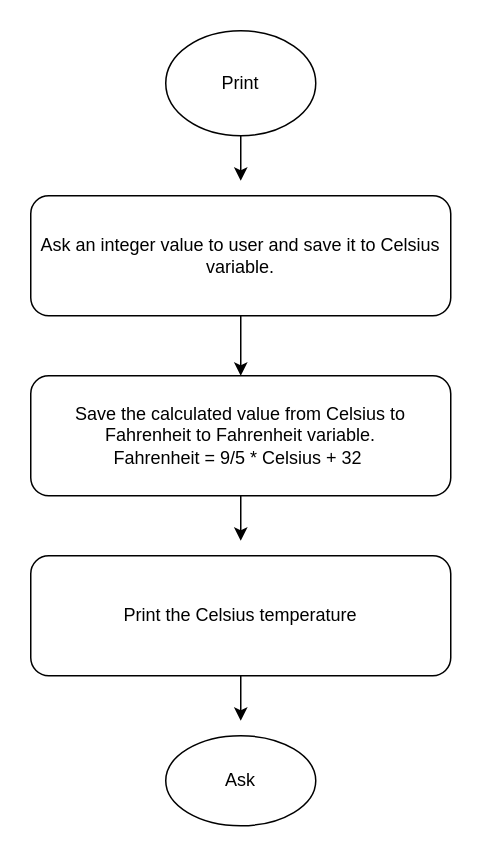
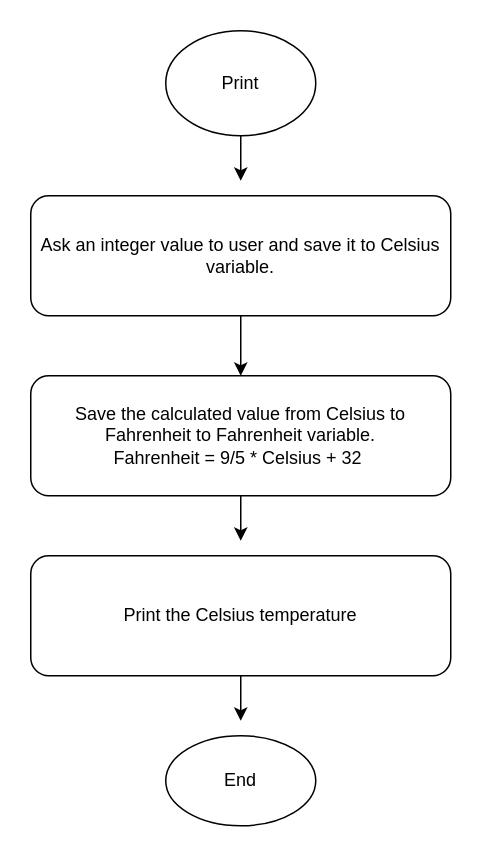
(241, 781) -> (241, 781)
